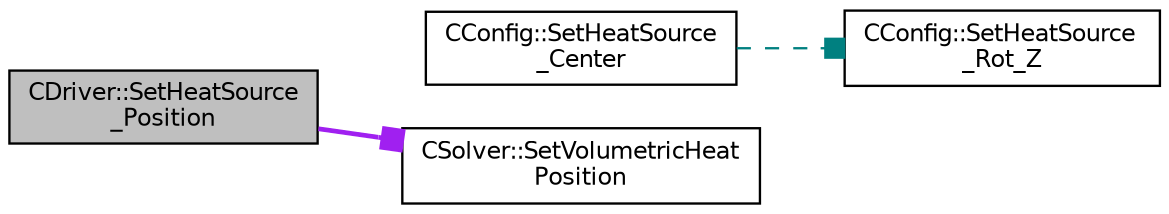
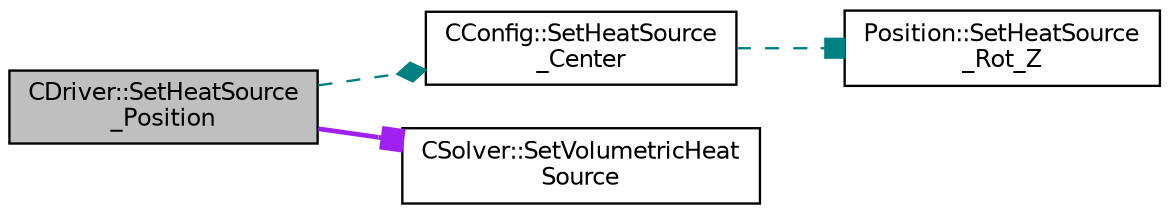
(1002, 48) -> (1002, 48)
none -> (358, 80)
(581, 166) -> (581, 166)
